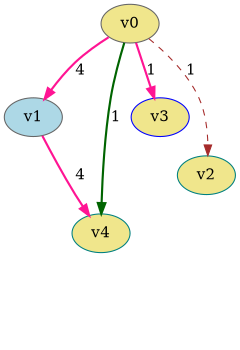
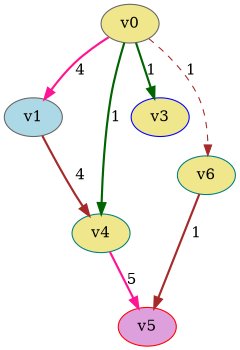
(143, 65) -> (143, 65)
(62, 172) -> (62, 172)
(206, 175) -> (206, 175)
none -> (147, 327)
